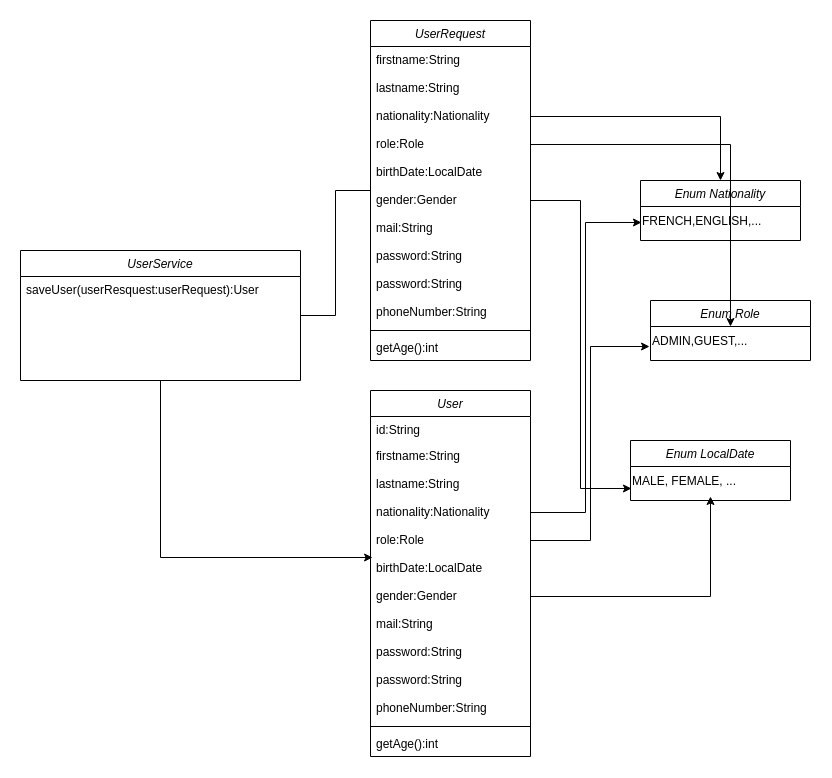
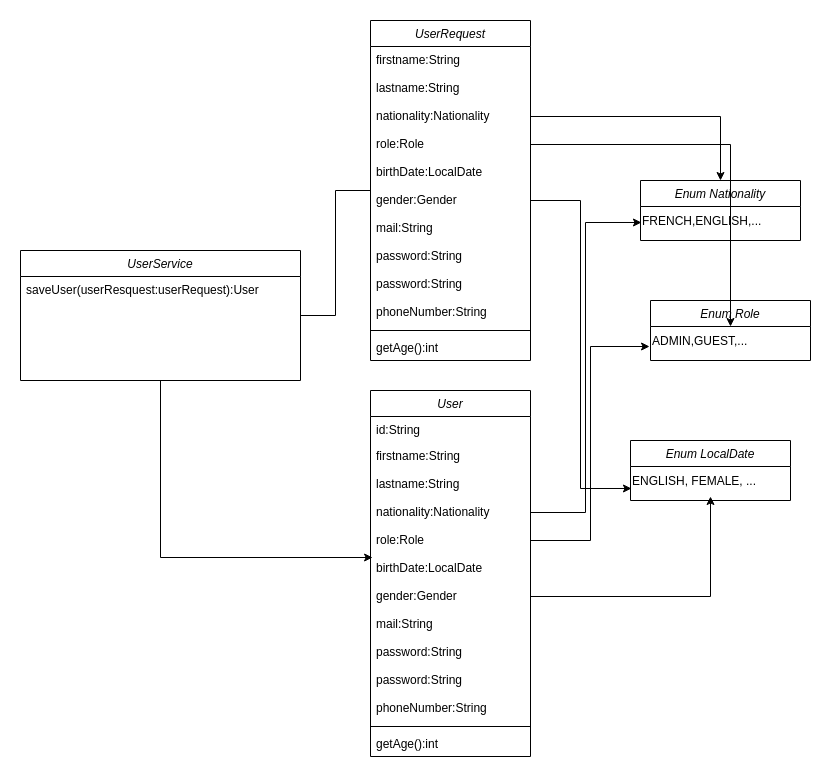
(679, 482) -> (689, 482)
